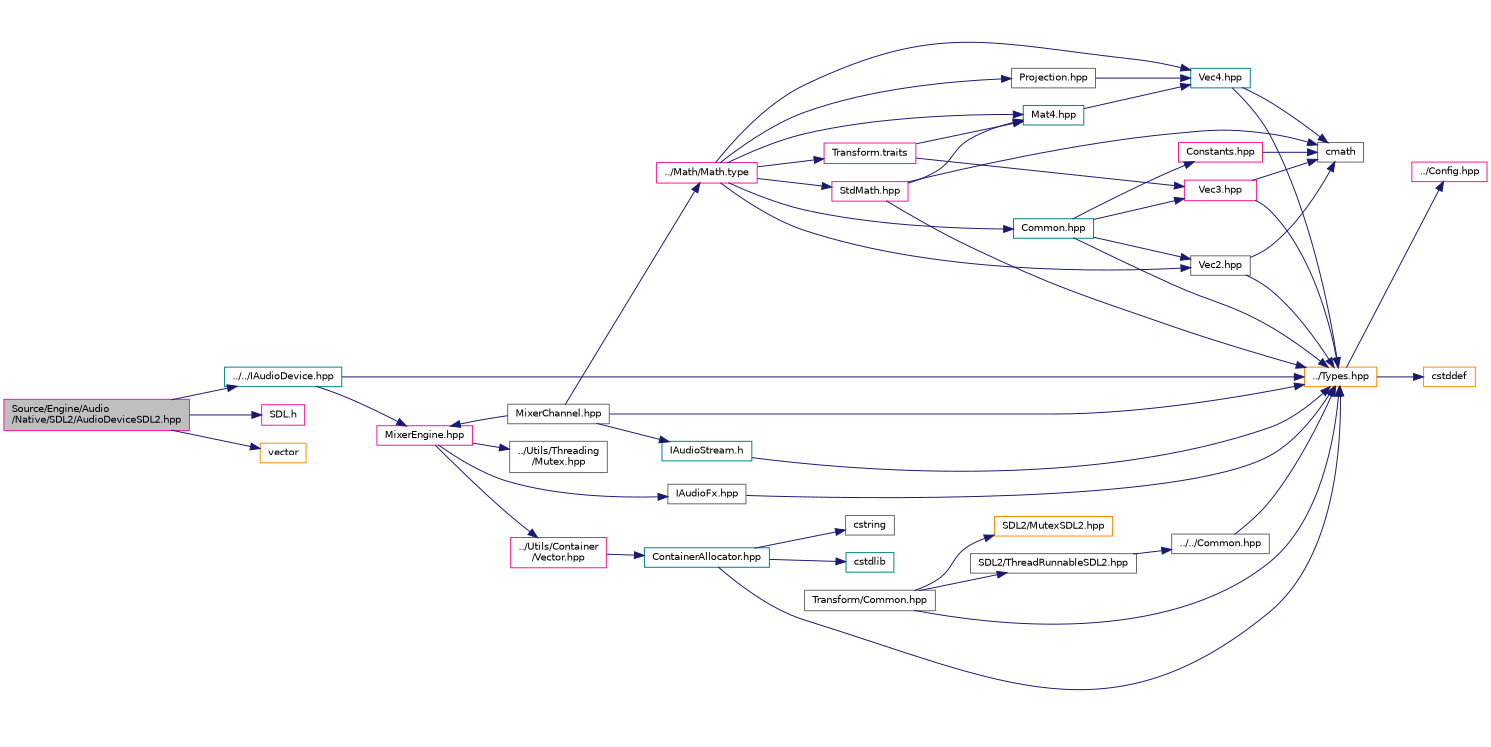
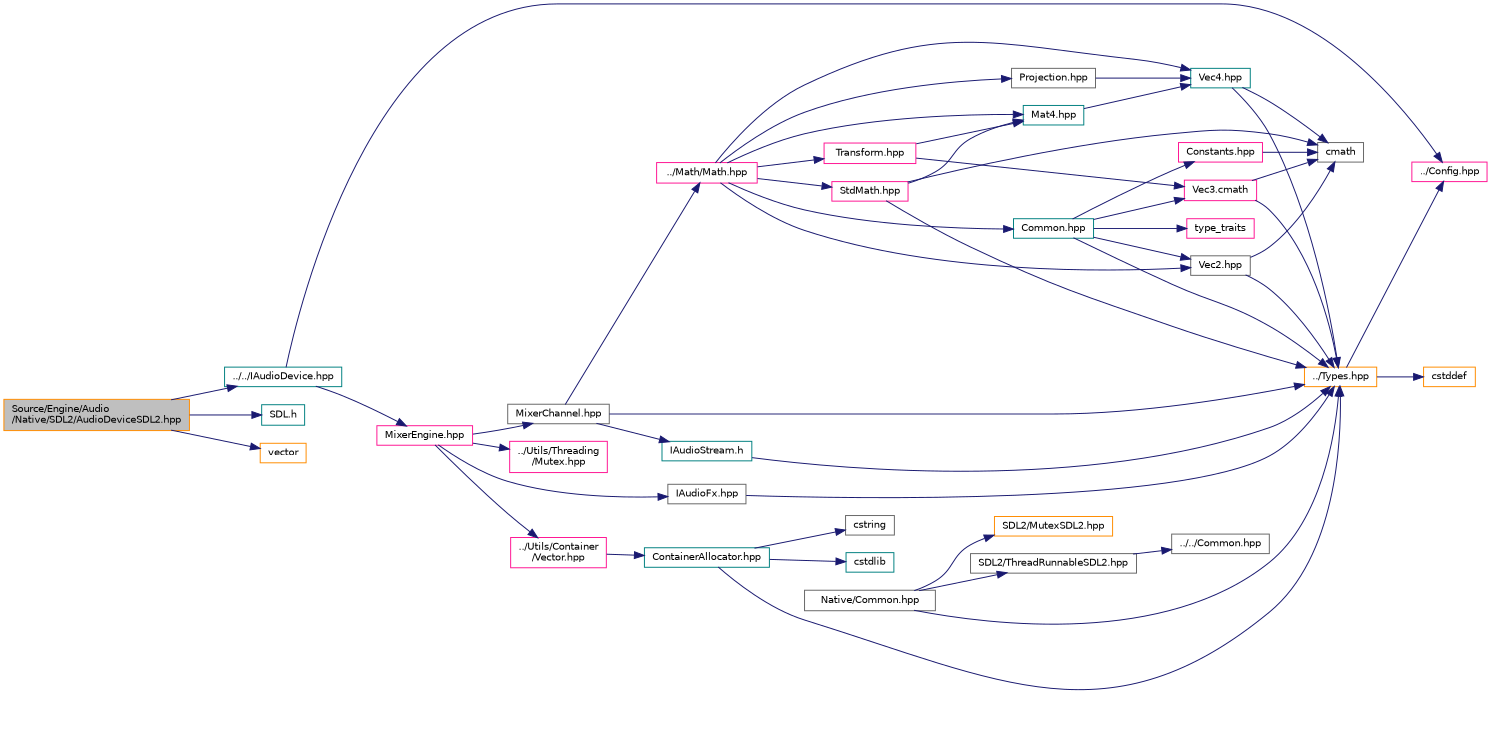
(870, 153) -> (870, 153)
(707, 173) -> (707, 173)
(1220, 190) -> (1220, 190)
none -> (1220, 228)
(818, 377) -> (783, 4)
(97, 415) -> (97, 415)
(283, 415) -> (283, 415)
(484, 419) -> (498, 430)
(558, 457) -> (558, 457)
(1291, 471) -> none
(870, 600) -> (870, 600)
